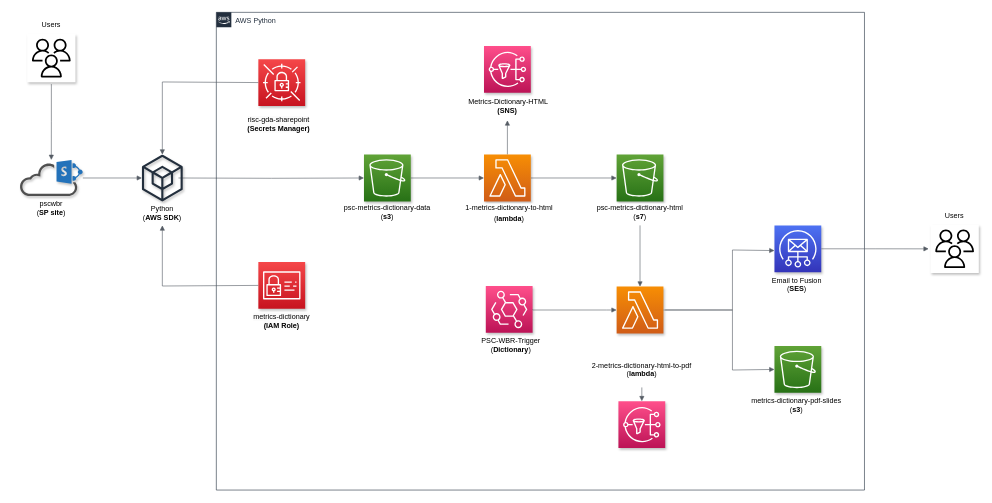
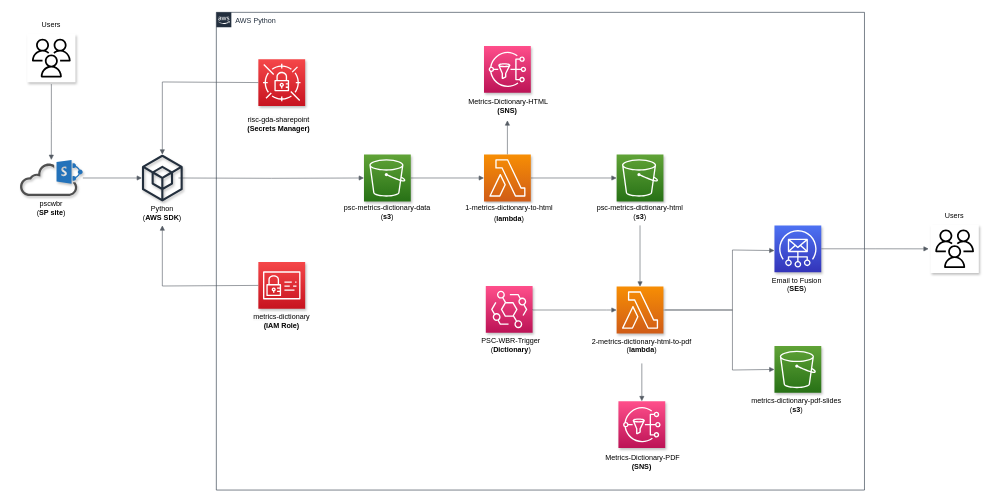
(640, 212) -> (640, 212)
(642, 372) -> (642, 348)
none -> (642, 462)
